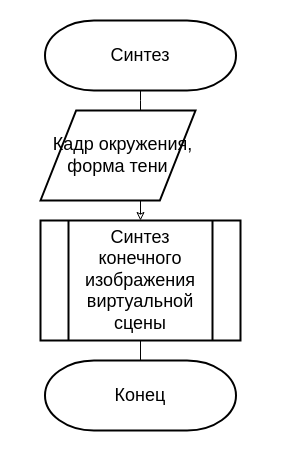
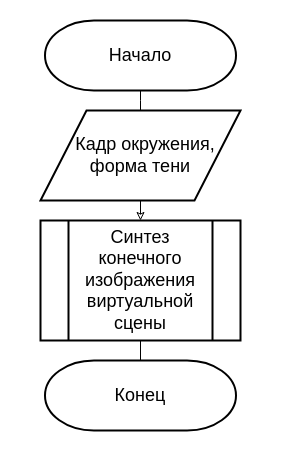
(141, 56) -> (141, 56)
(118, 156) -> (141, 156)
